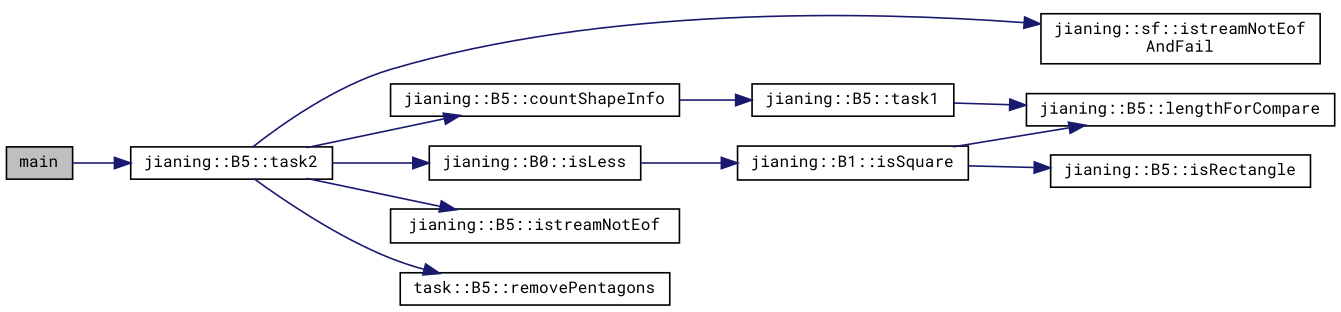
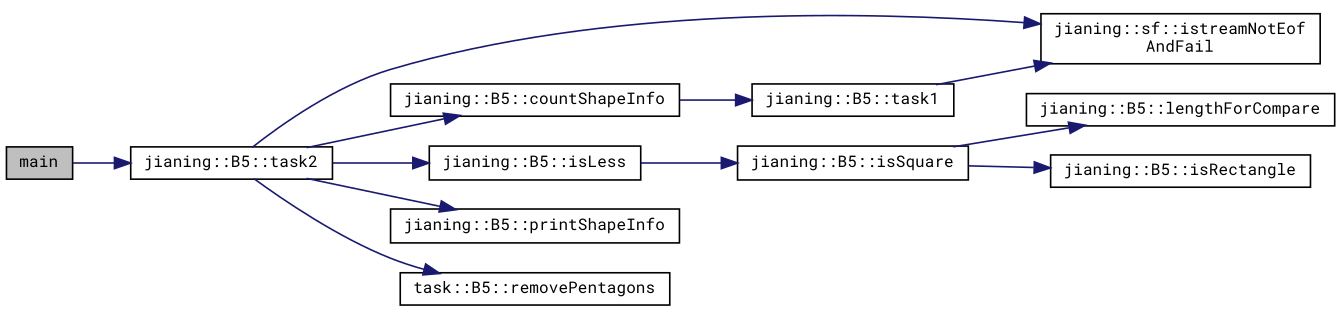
(982, 104) -> (985, 75)
(535, 163) -> (535, 163)
(853, 163) -> (853, 163)
(535, 226) -> (535, 226)
